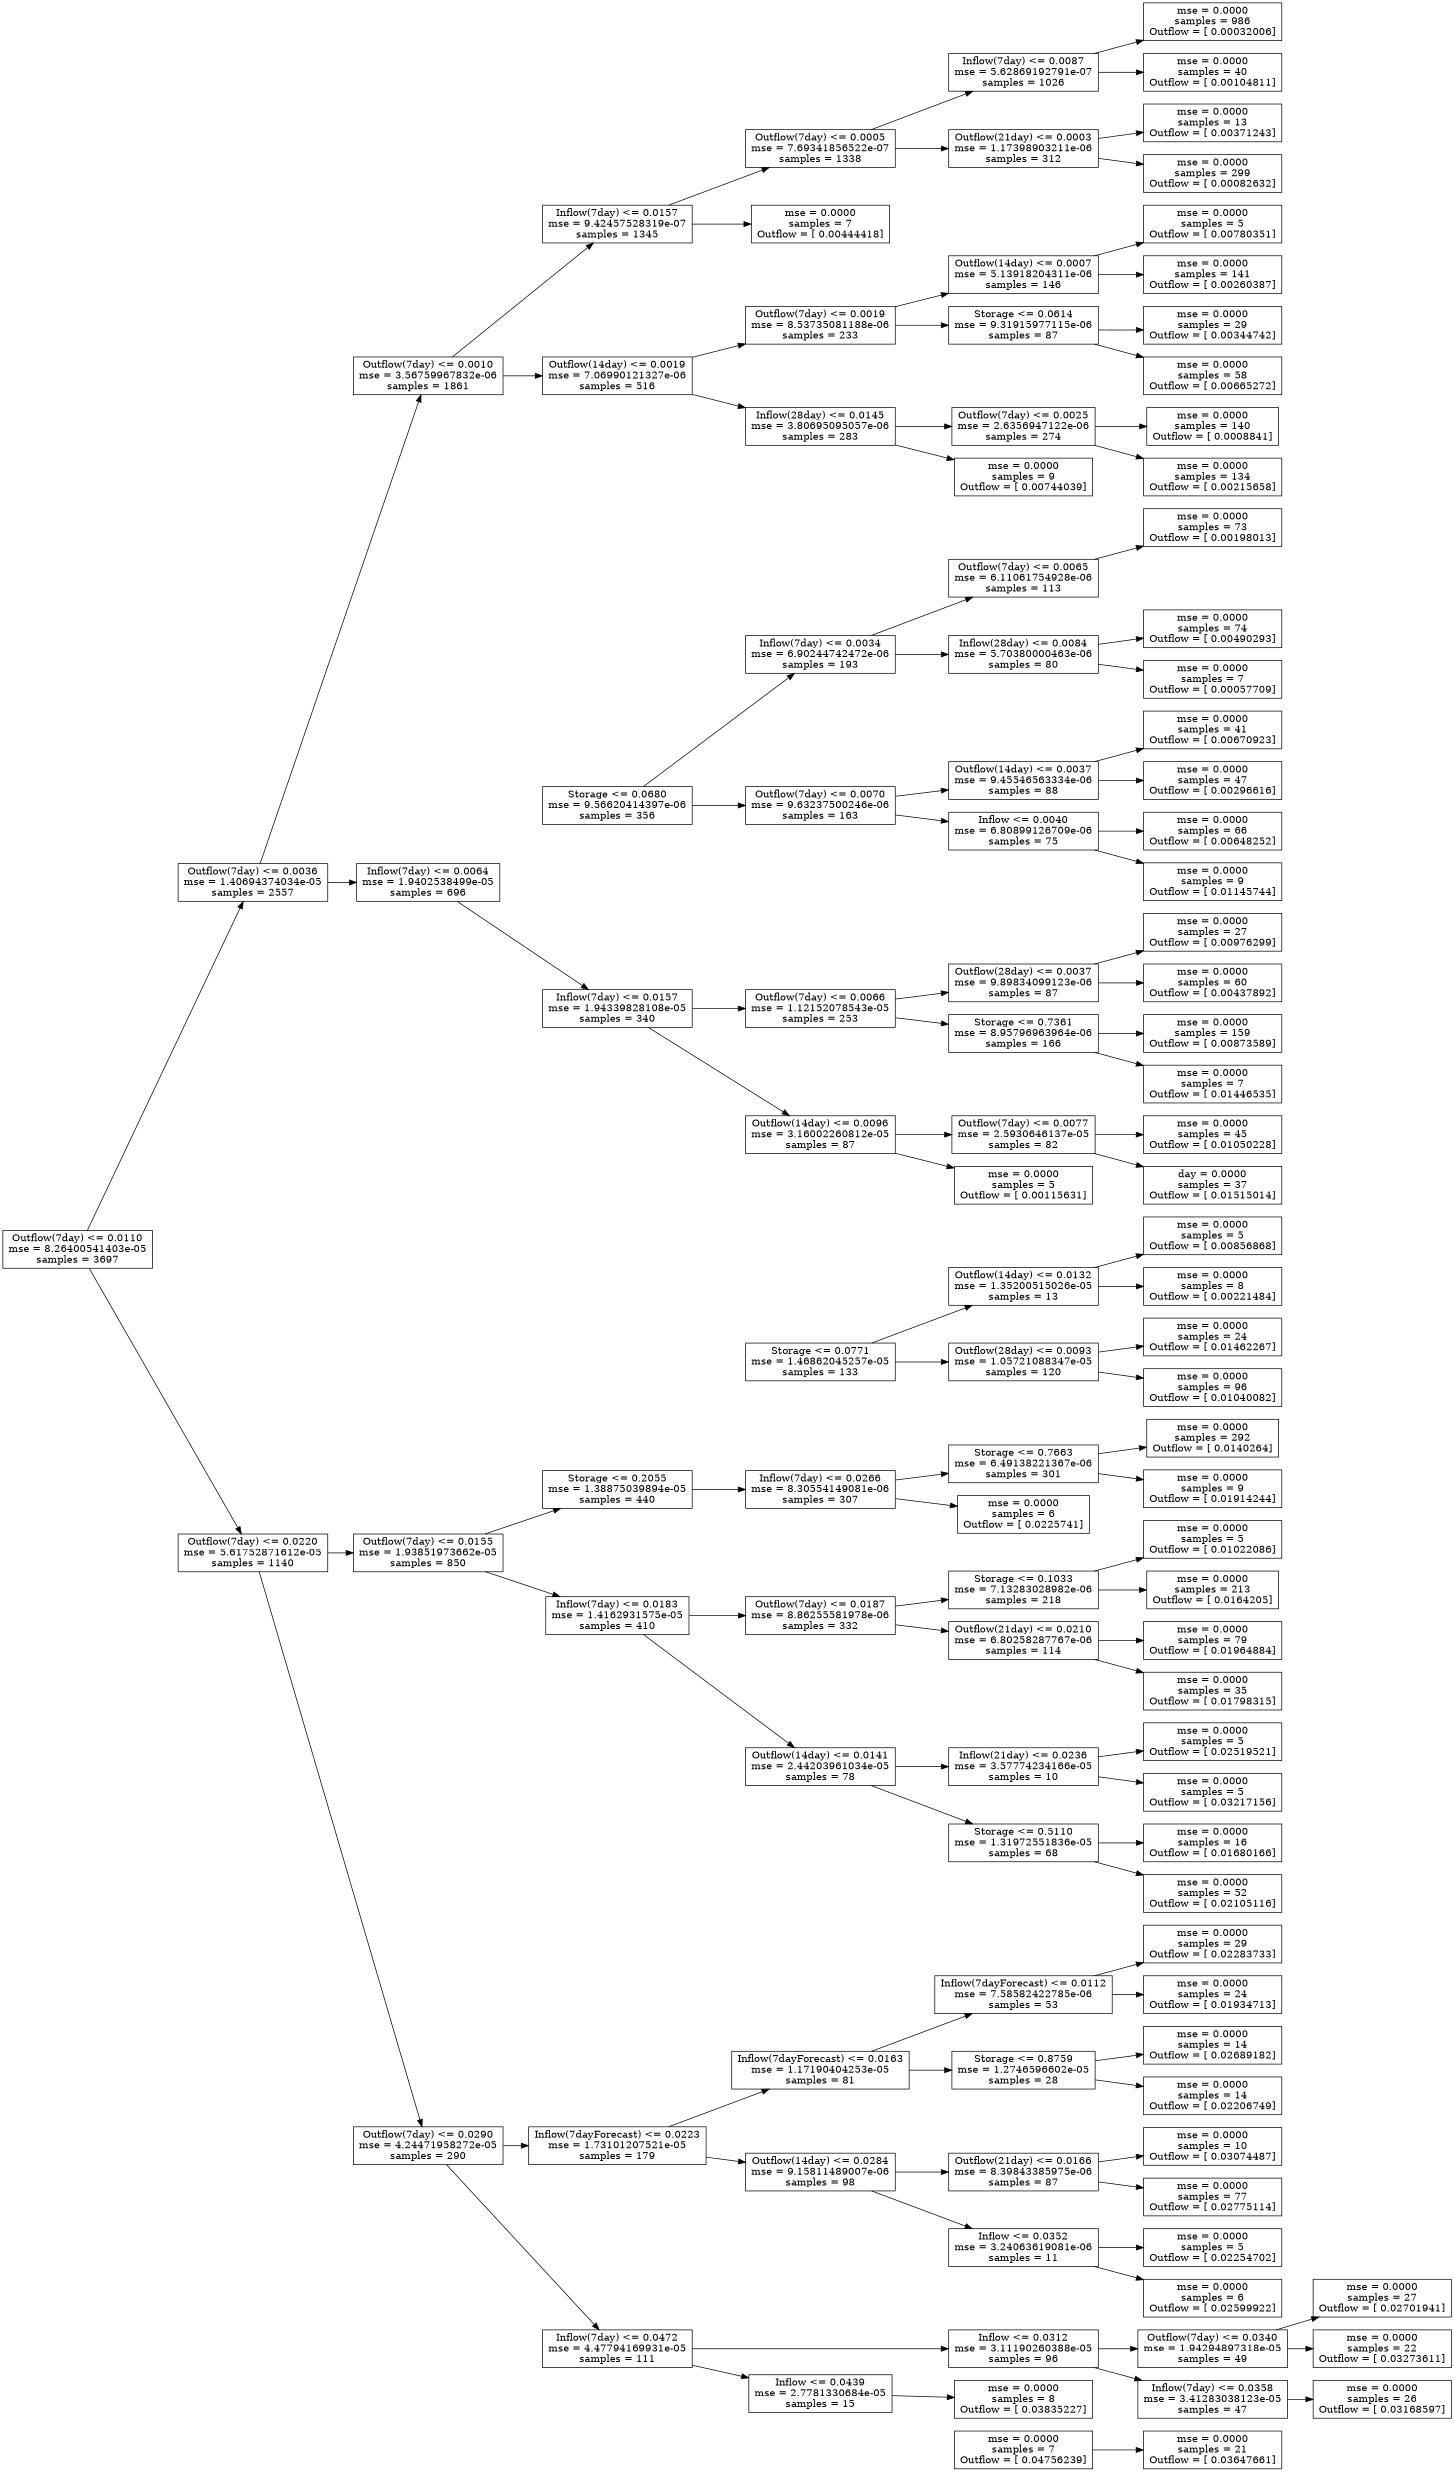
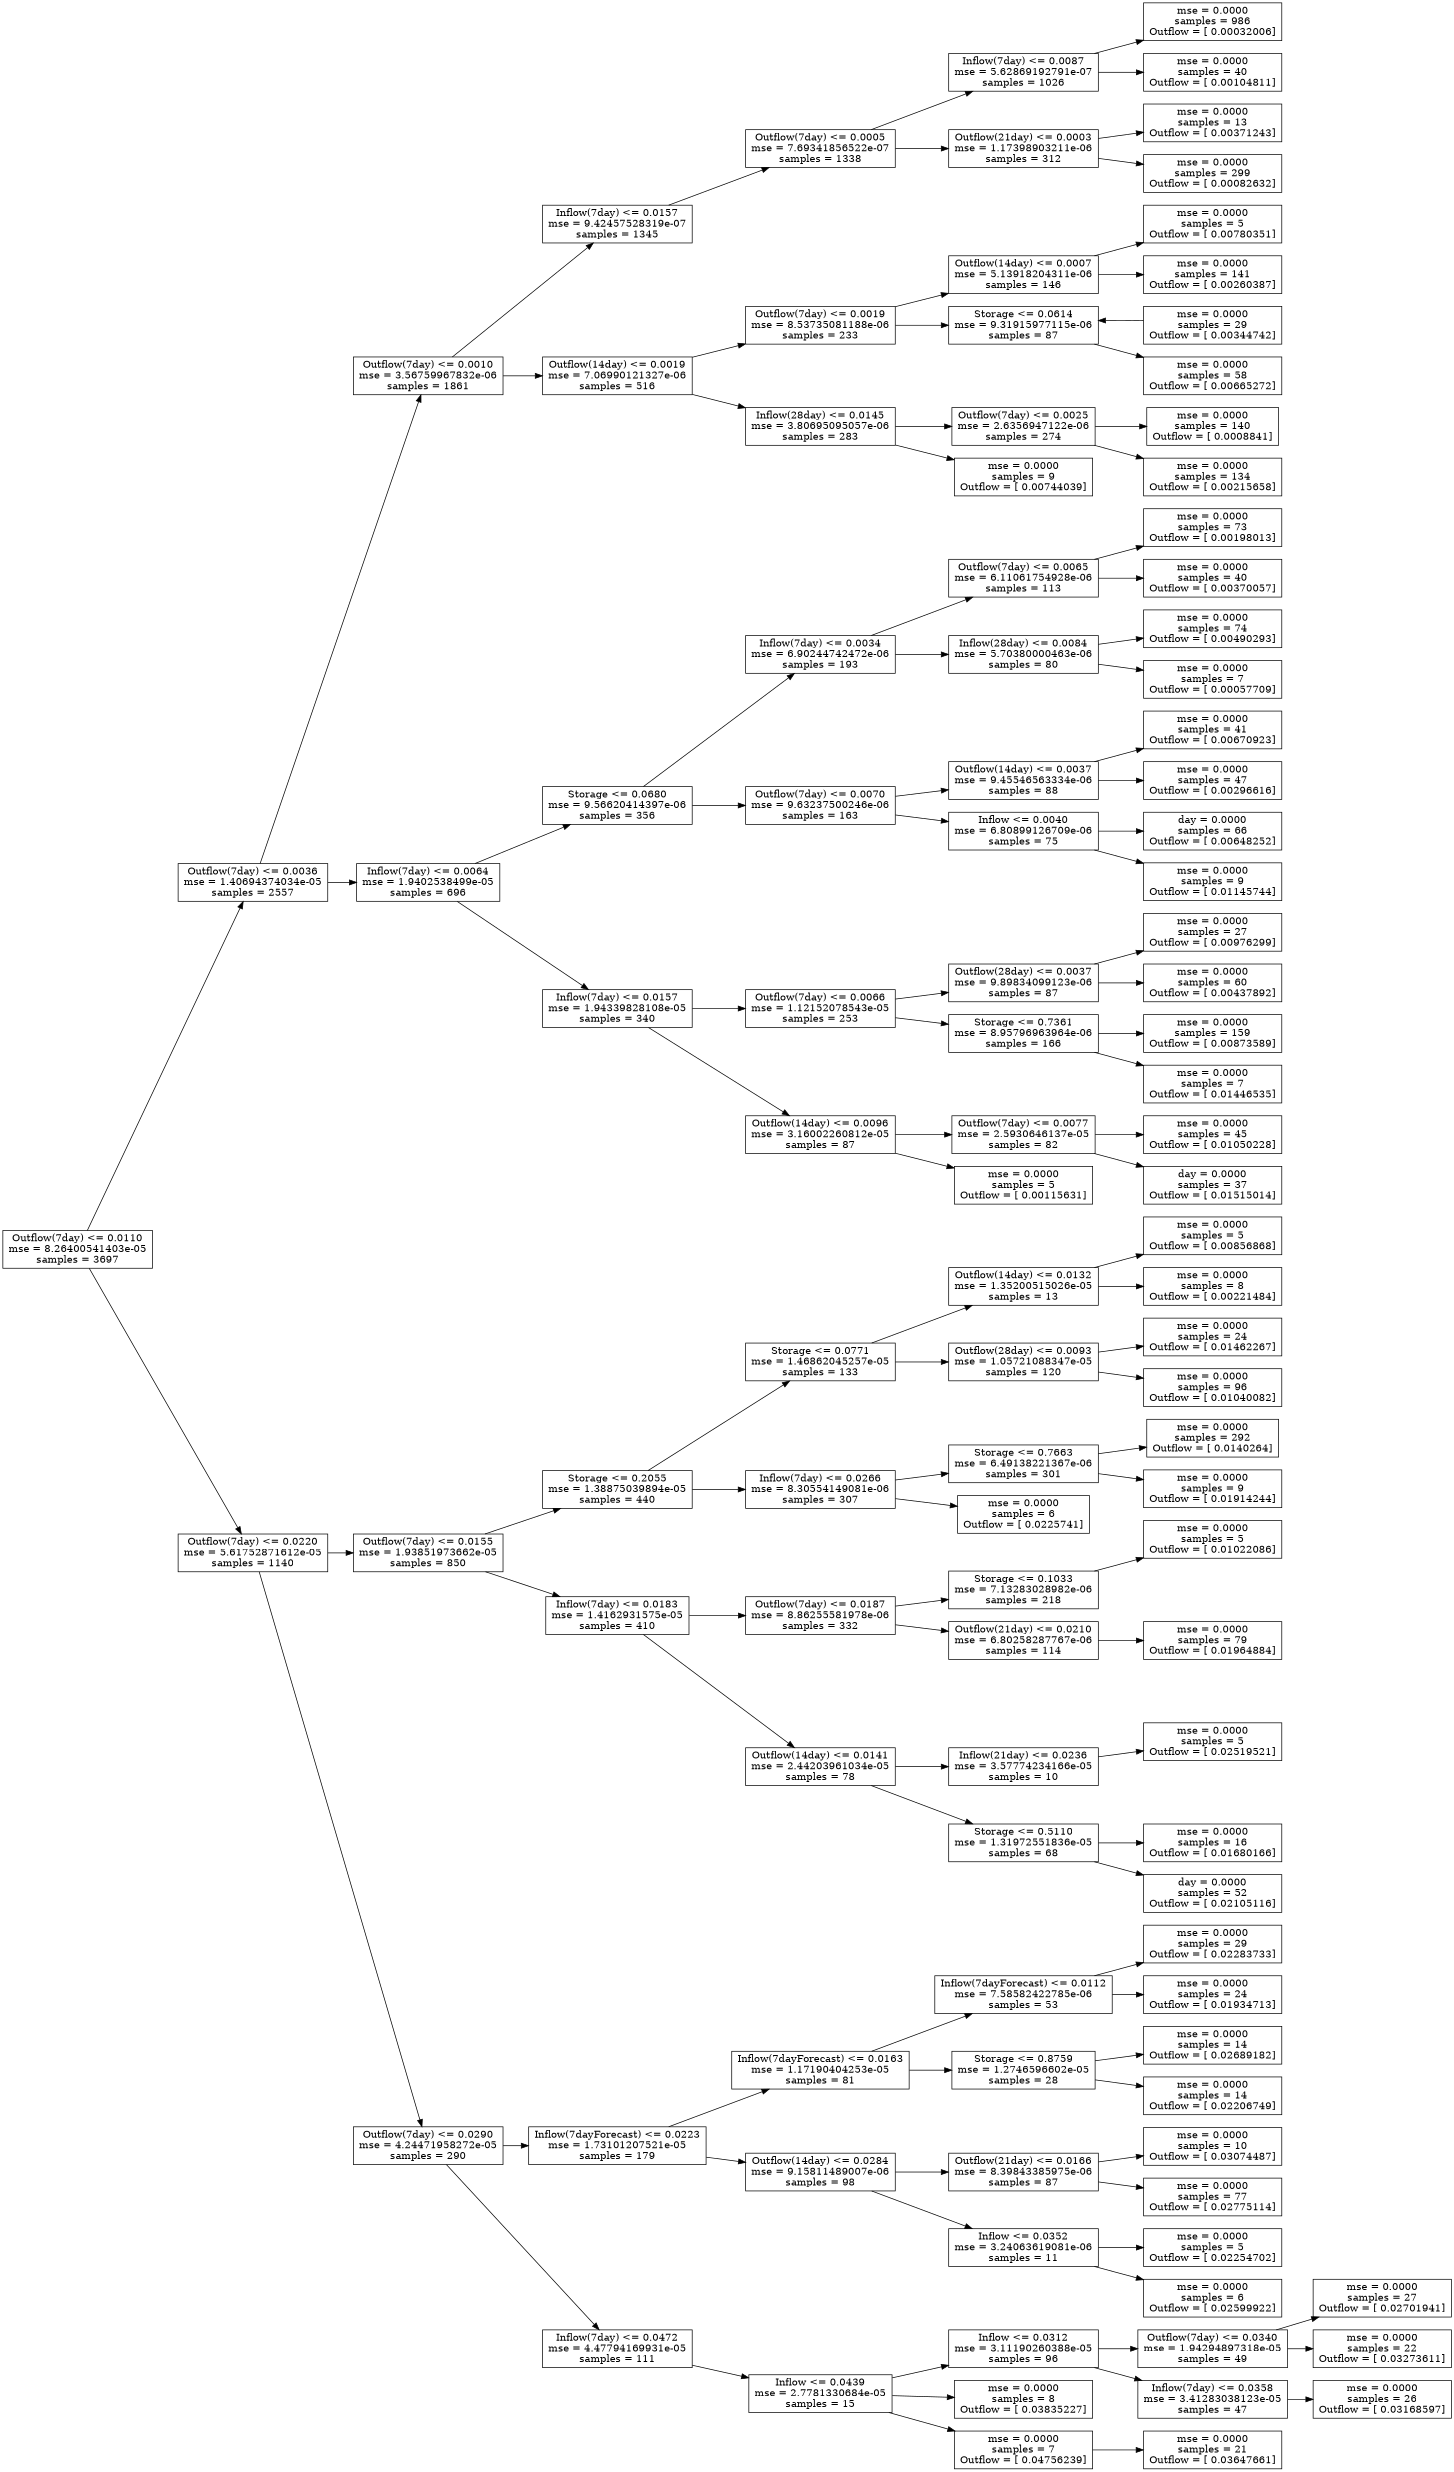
(820, 224) -> none
(1117, 330) -> (1125, 320)
none -> (1213, 578)
(1213, 831) -> (1213, 831)
none -> (519, 845)
none -> (716, 1428)
(1213, 1590) -> none
(1213, 1691) -> none
(1213, 1792) -> none
(1213, 1893) -> (1213, 1893)
(817, 2349) -> (917, 2372)
none -> (918, 2421)
